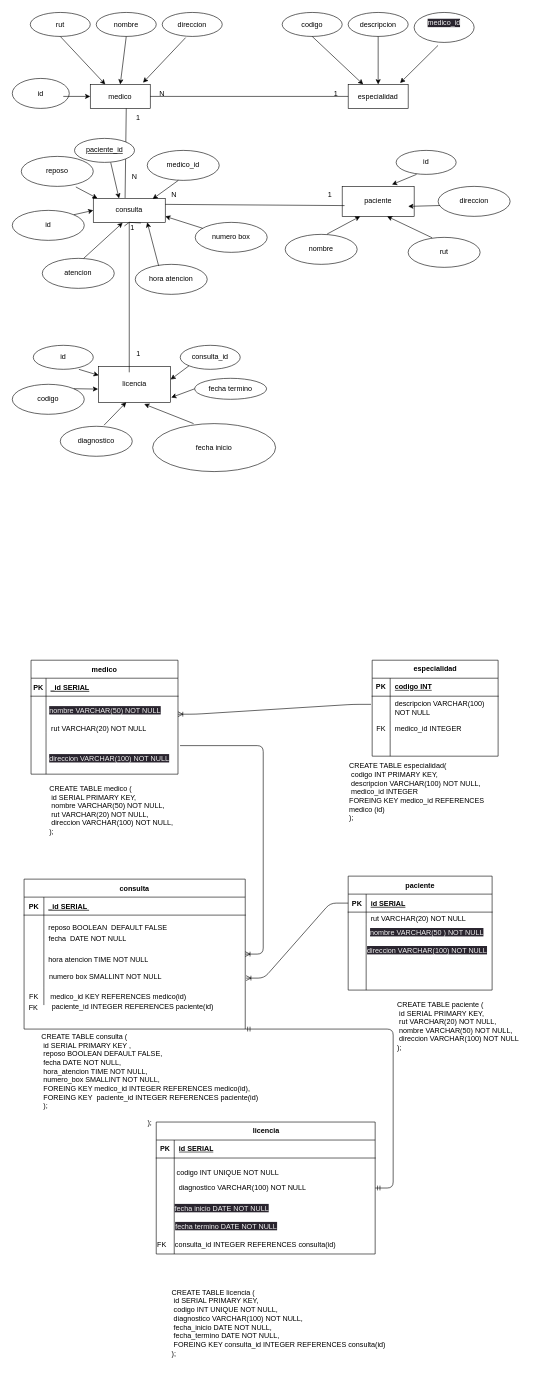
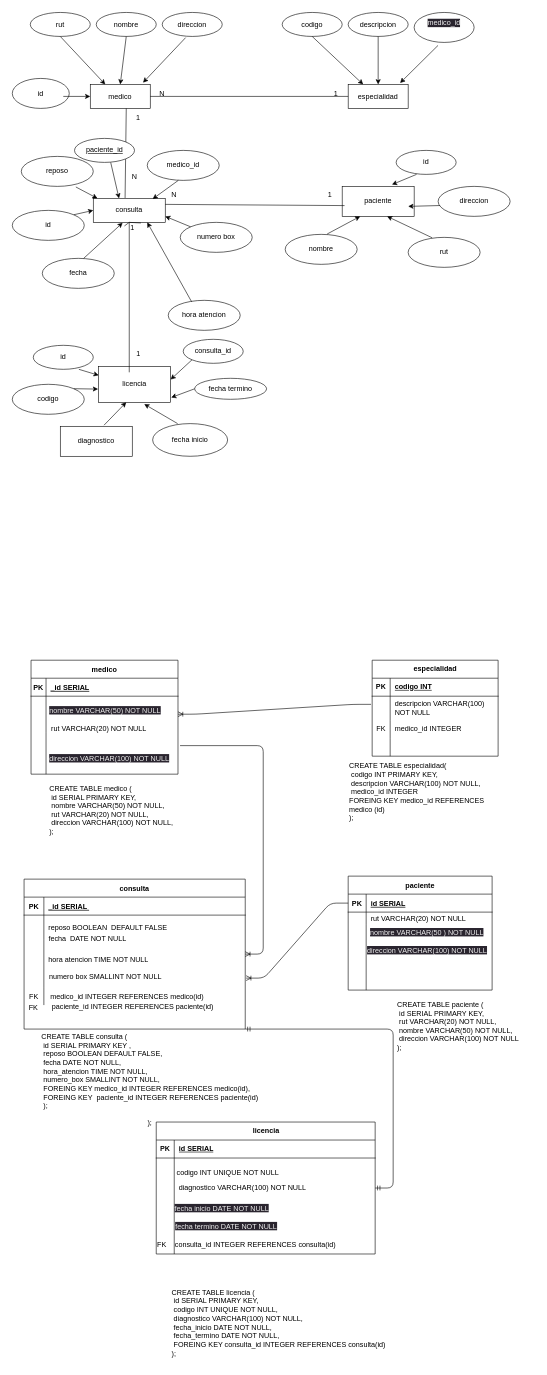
(231, 237) -> (216, 237)
(78, 273) -> (78, 273)
(171, 279) -> (204, 315)
(210, 357) -> (213, 351)
(96, 441) -> (96, 441)
(214, 448) -> (190, 440)
(112, 997) -> (120, 997)
